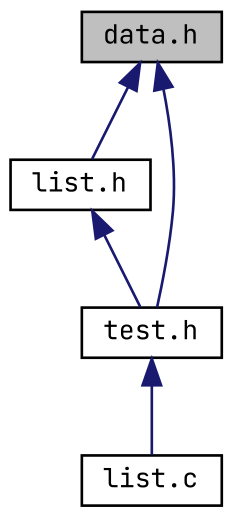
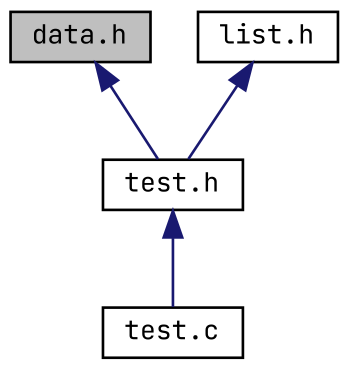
(110, 123) -> none
(152, 481) -> (173, 333)
